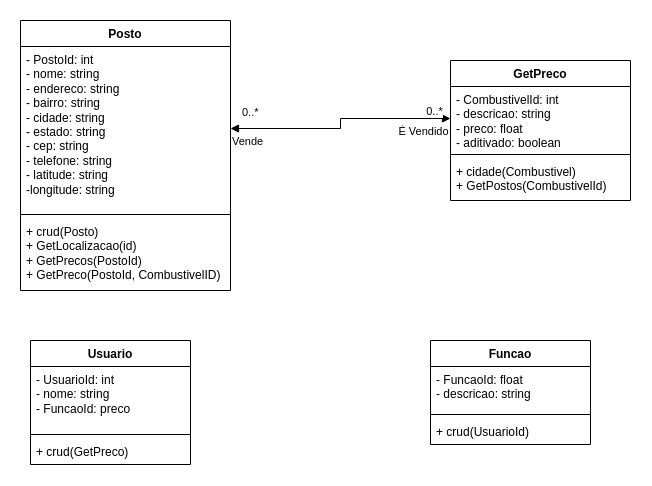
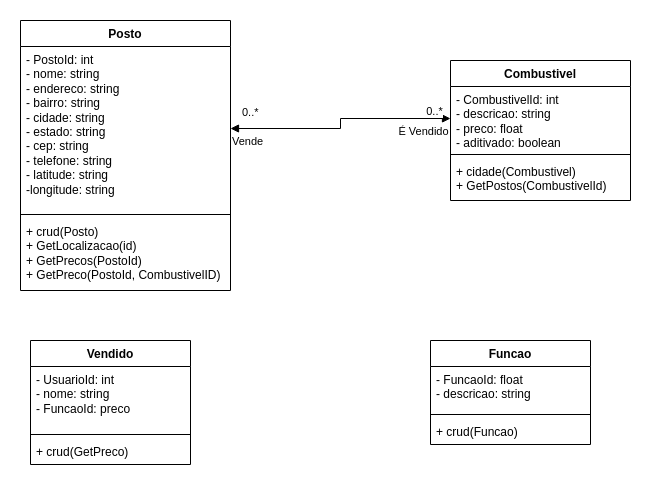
(541, 75) -> (541, 75)
(111, 355) -> (111, 355)
(491, 433) -> (482, 433)
